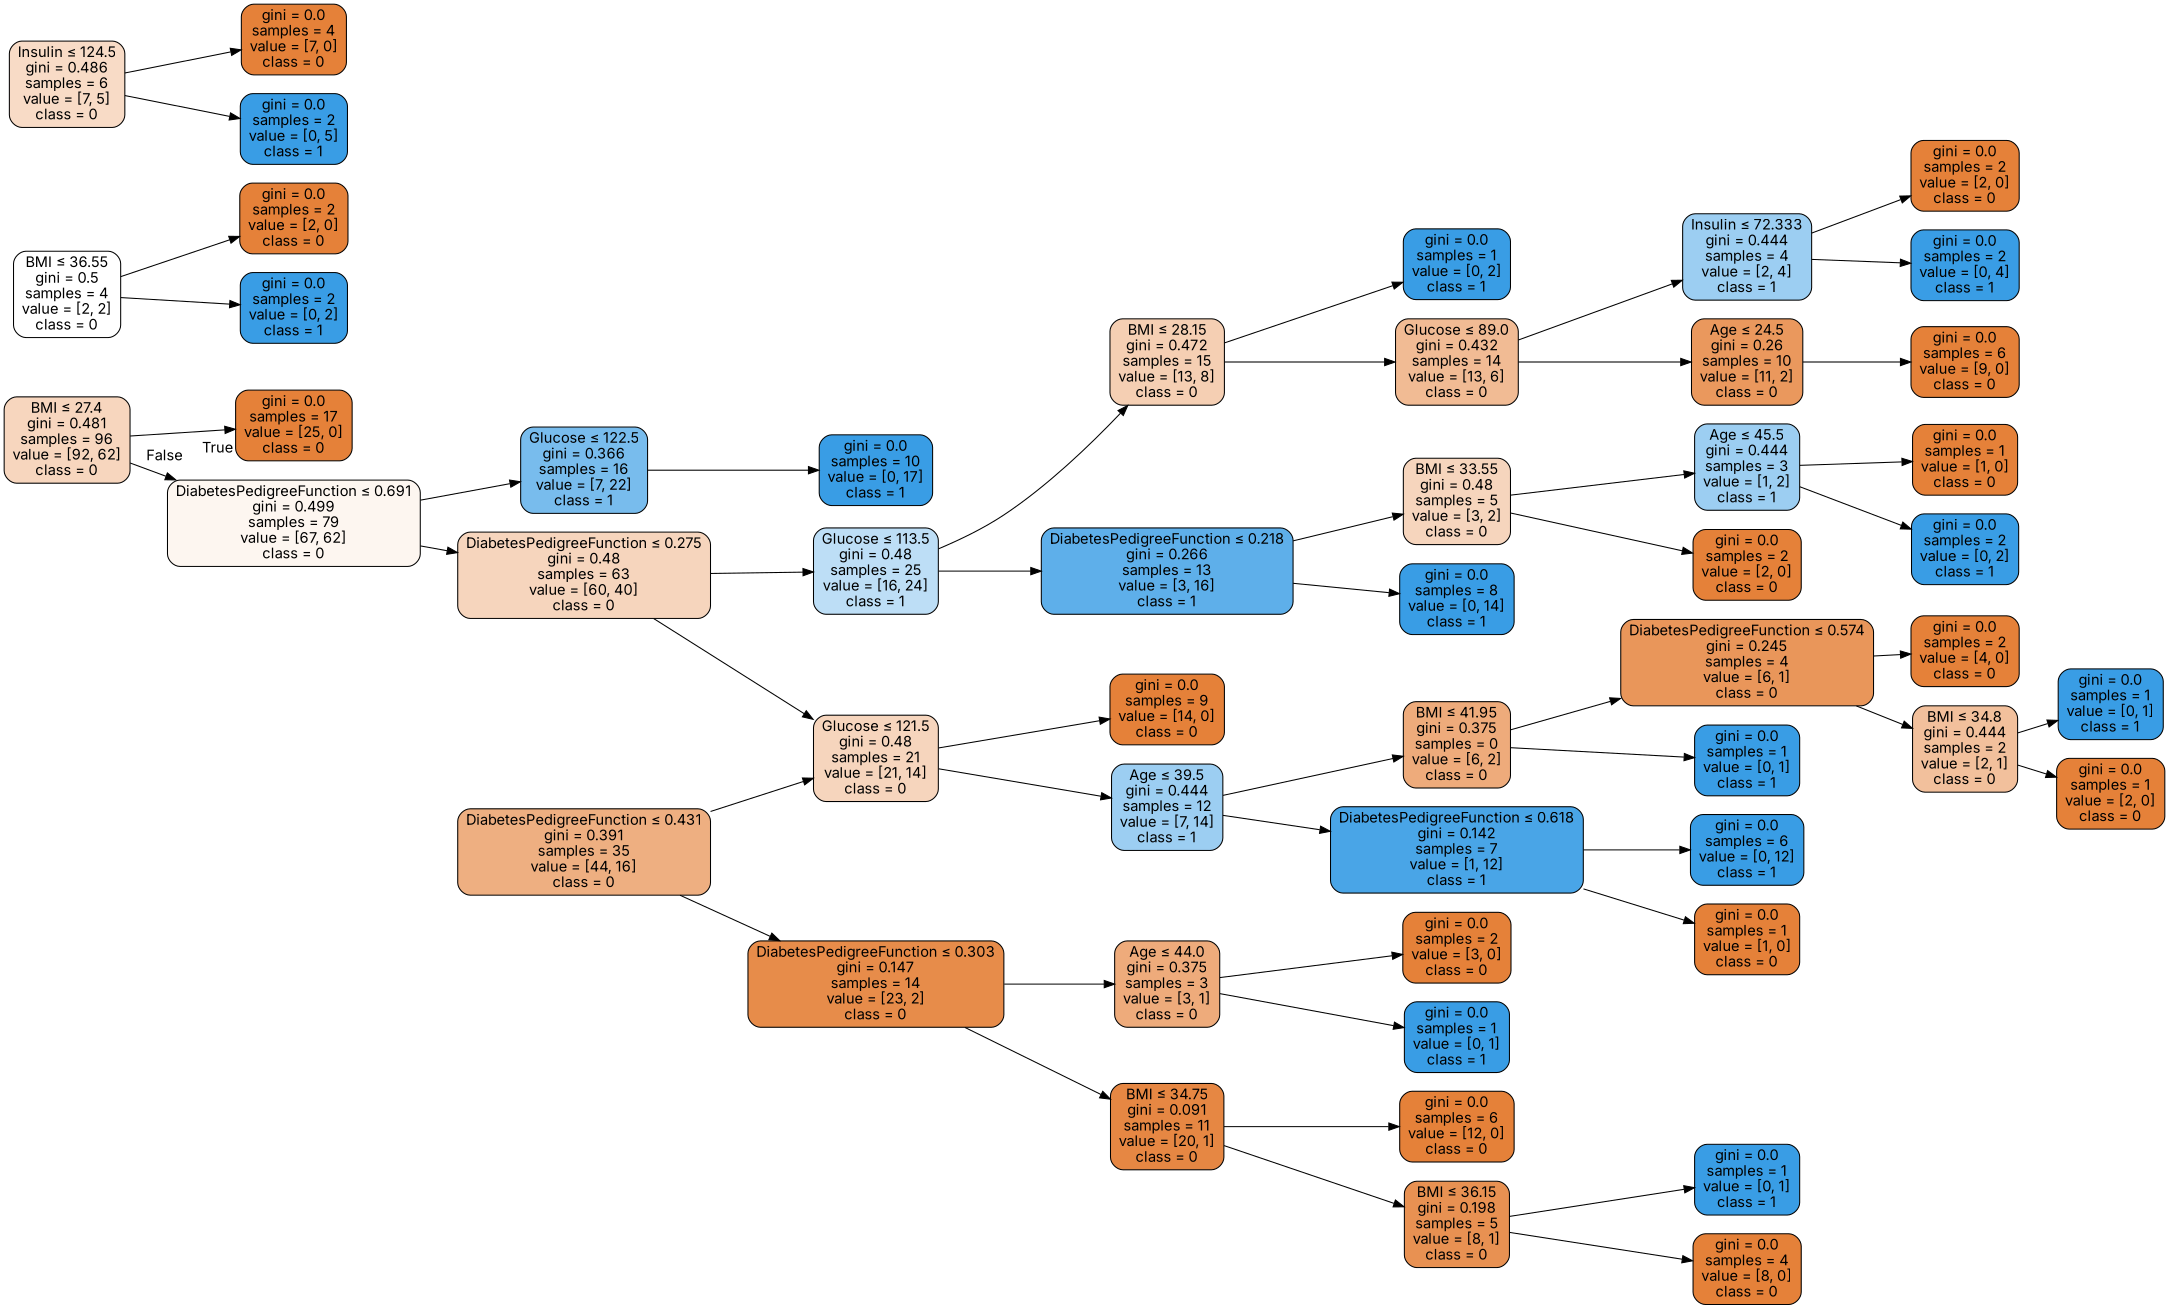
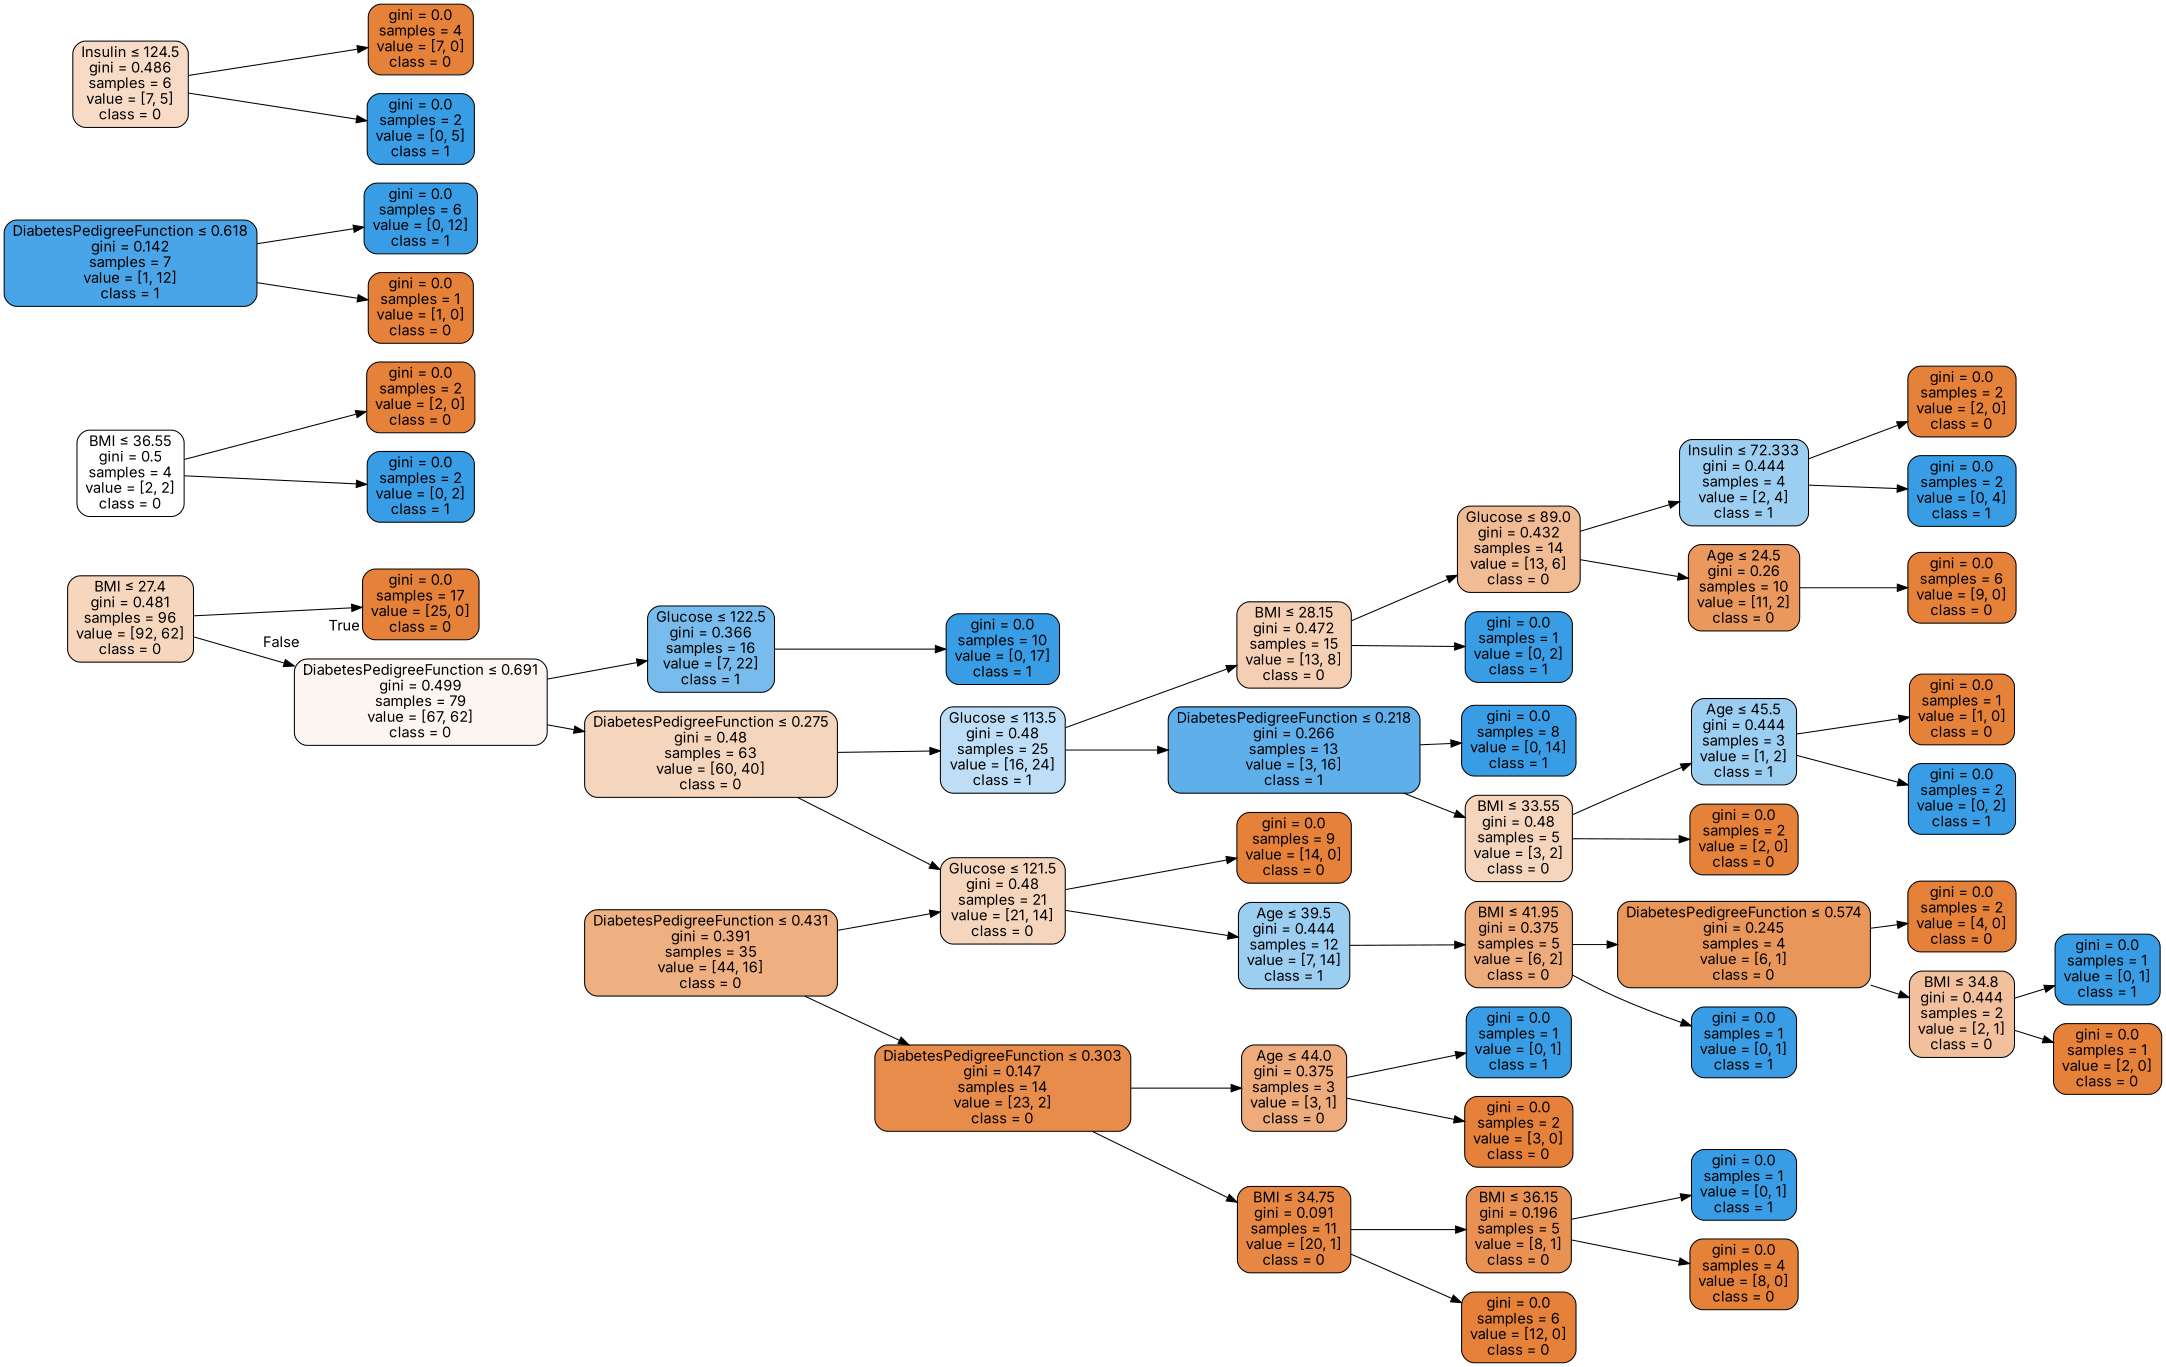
(1457, 744) -> (1519, 944)
(1271, 823) -> none
(1457, 1208) -> (1519, 1213)
